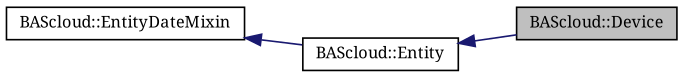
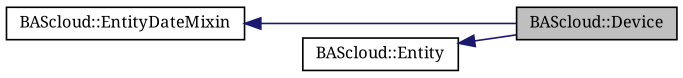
(282, 42) -> (389, 23)
